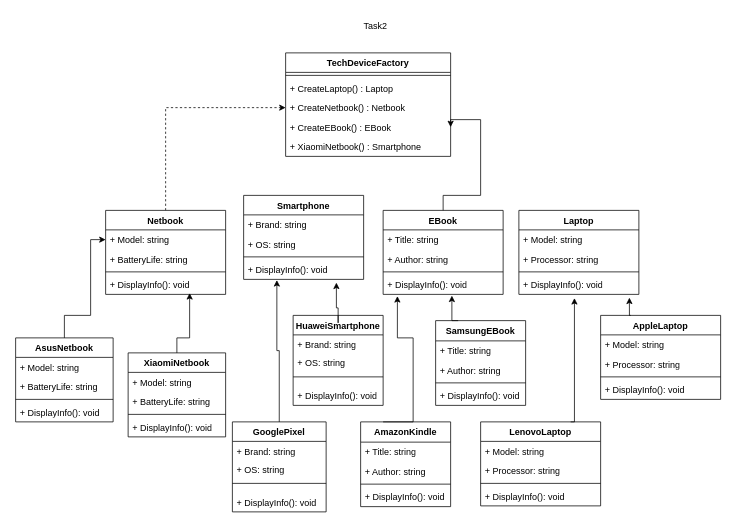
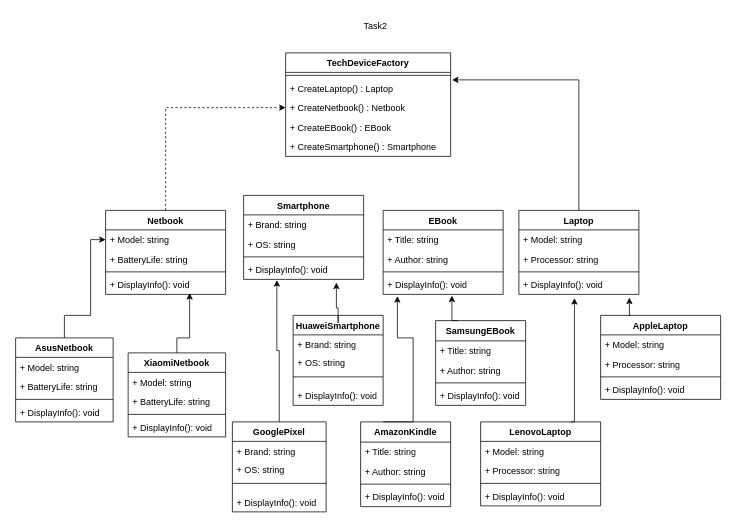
none -> (579, 80)
(358, 148) -> (368, 148)
(480, 170) -> none
